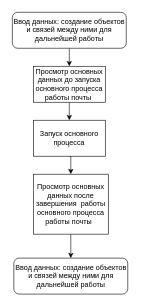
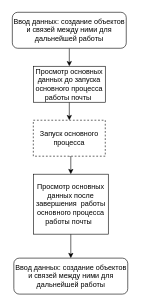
(69, 138) -> (69, 138)
